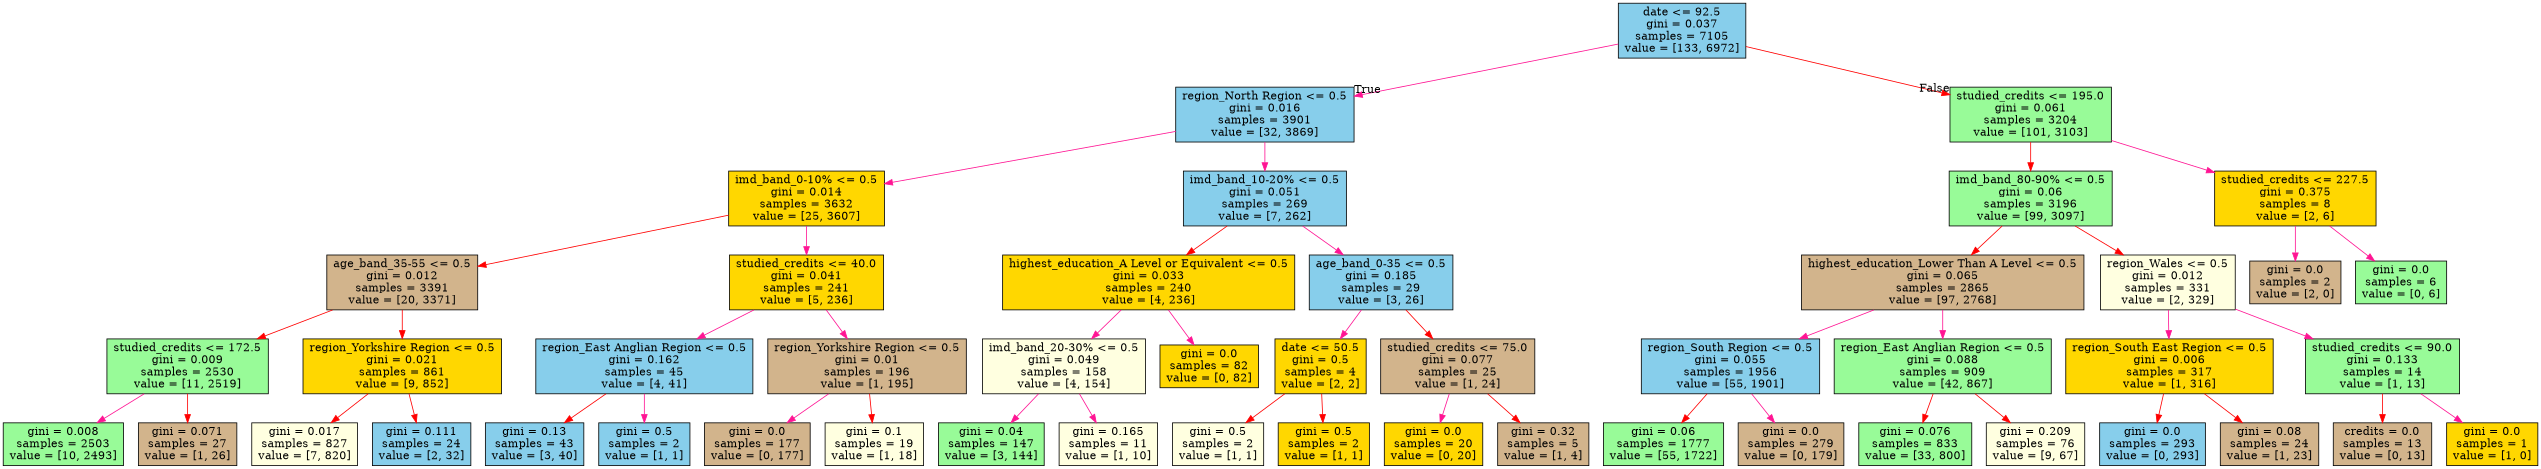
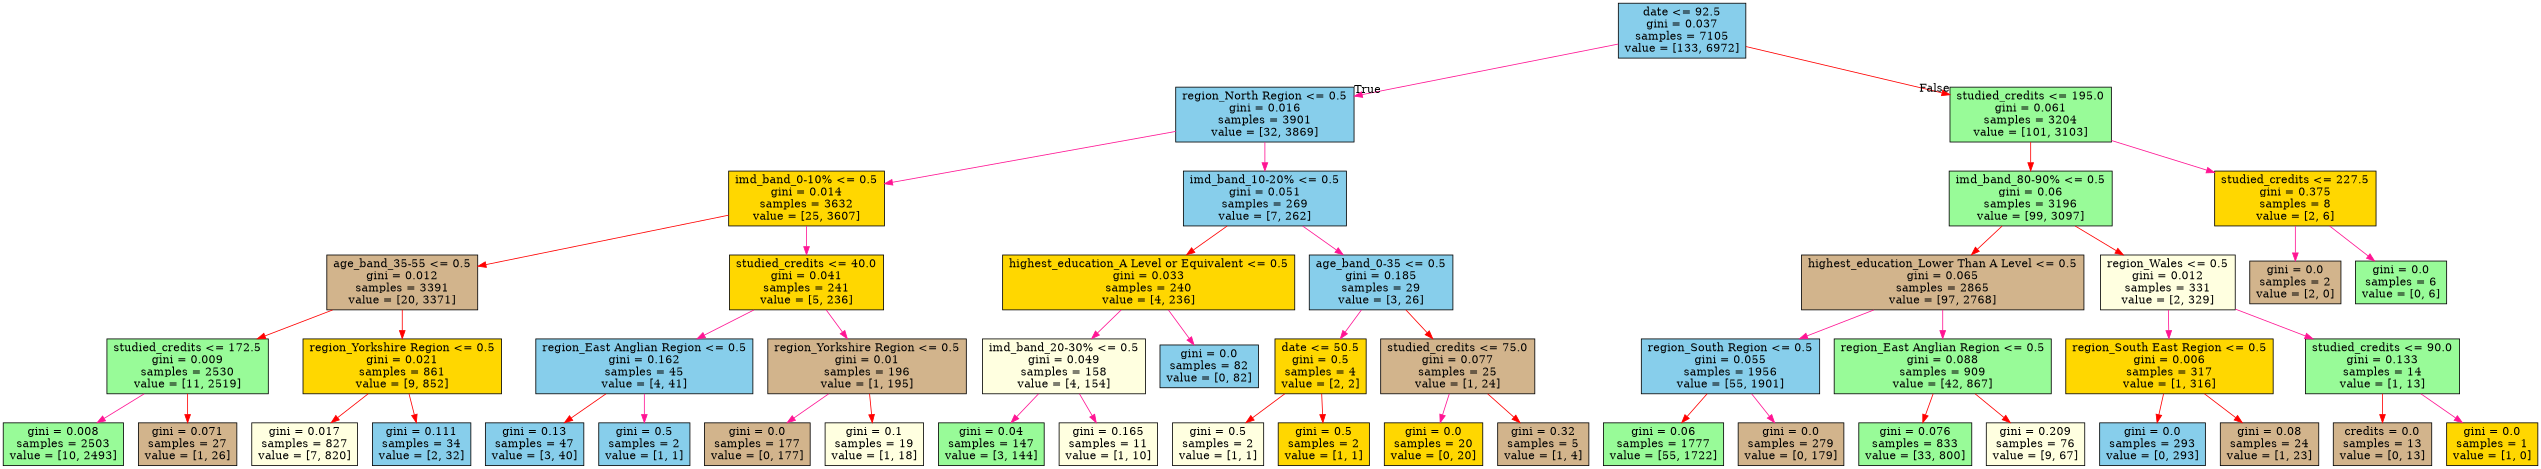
(1209, 366) -> (1209, 366)
(422, 444) -> (422, 444)
(535, 444) -> (535, 444)
